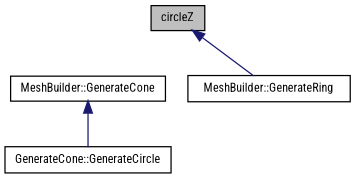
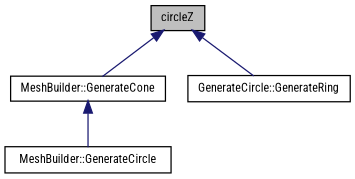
none -> (128, 57)
(269, 89) -> (269, 89)
(88, 160) -> (88, 160)
